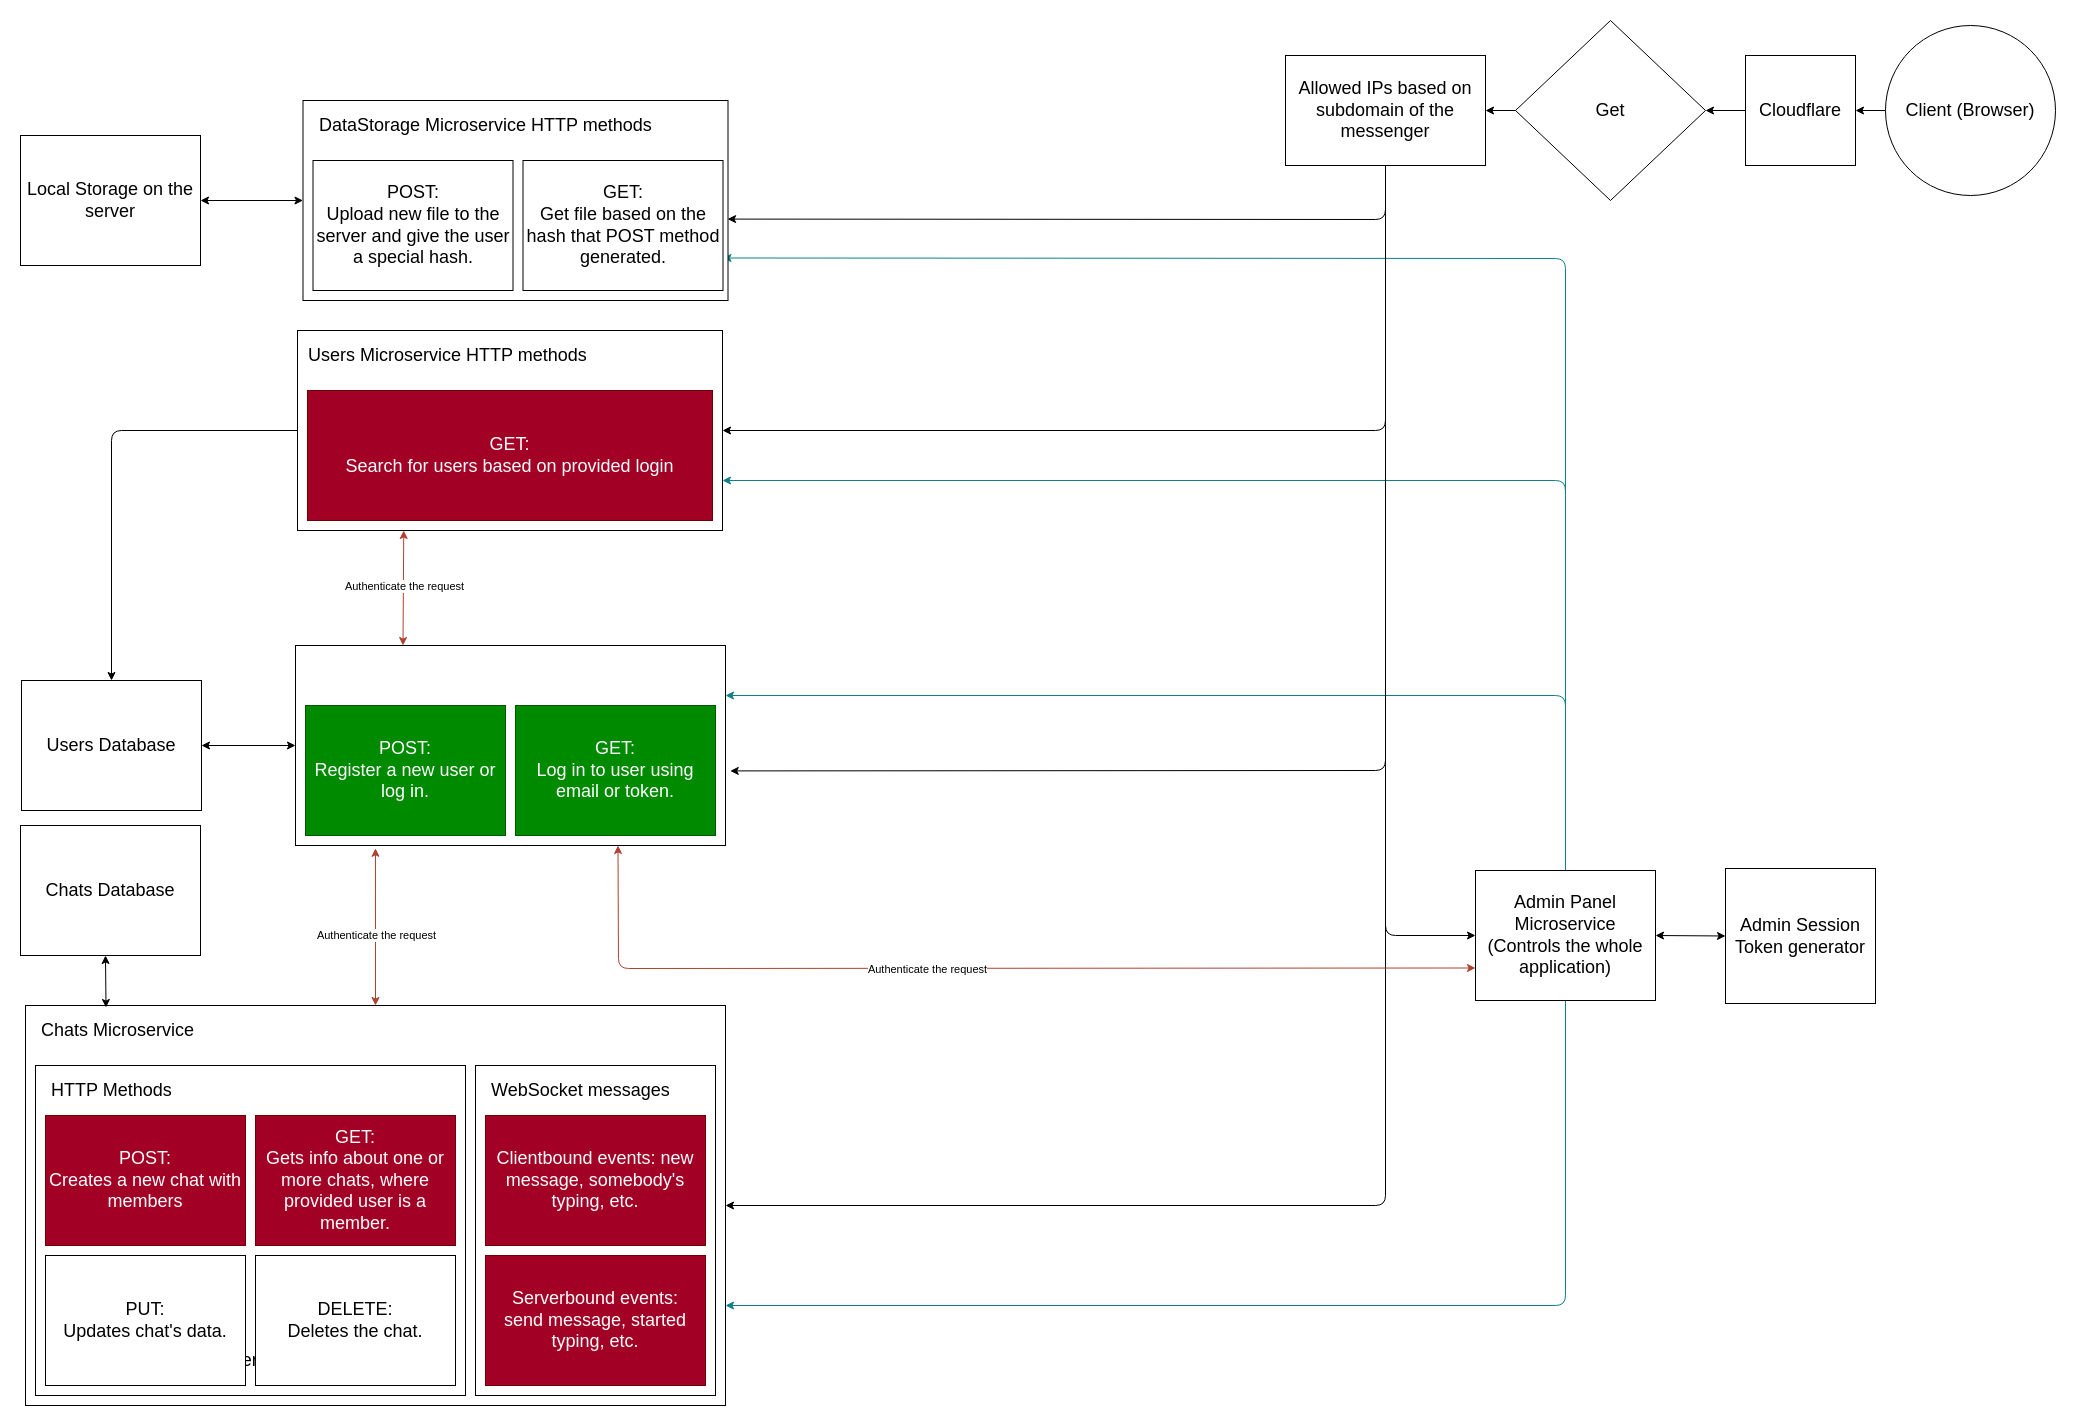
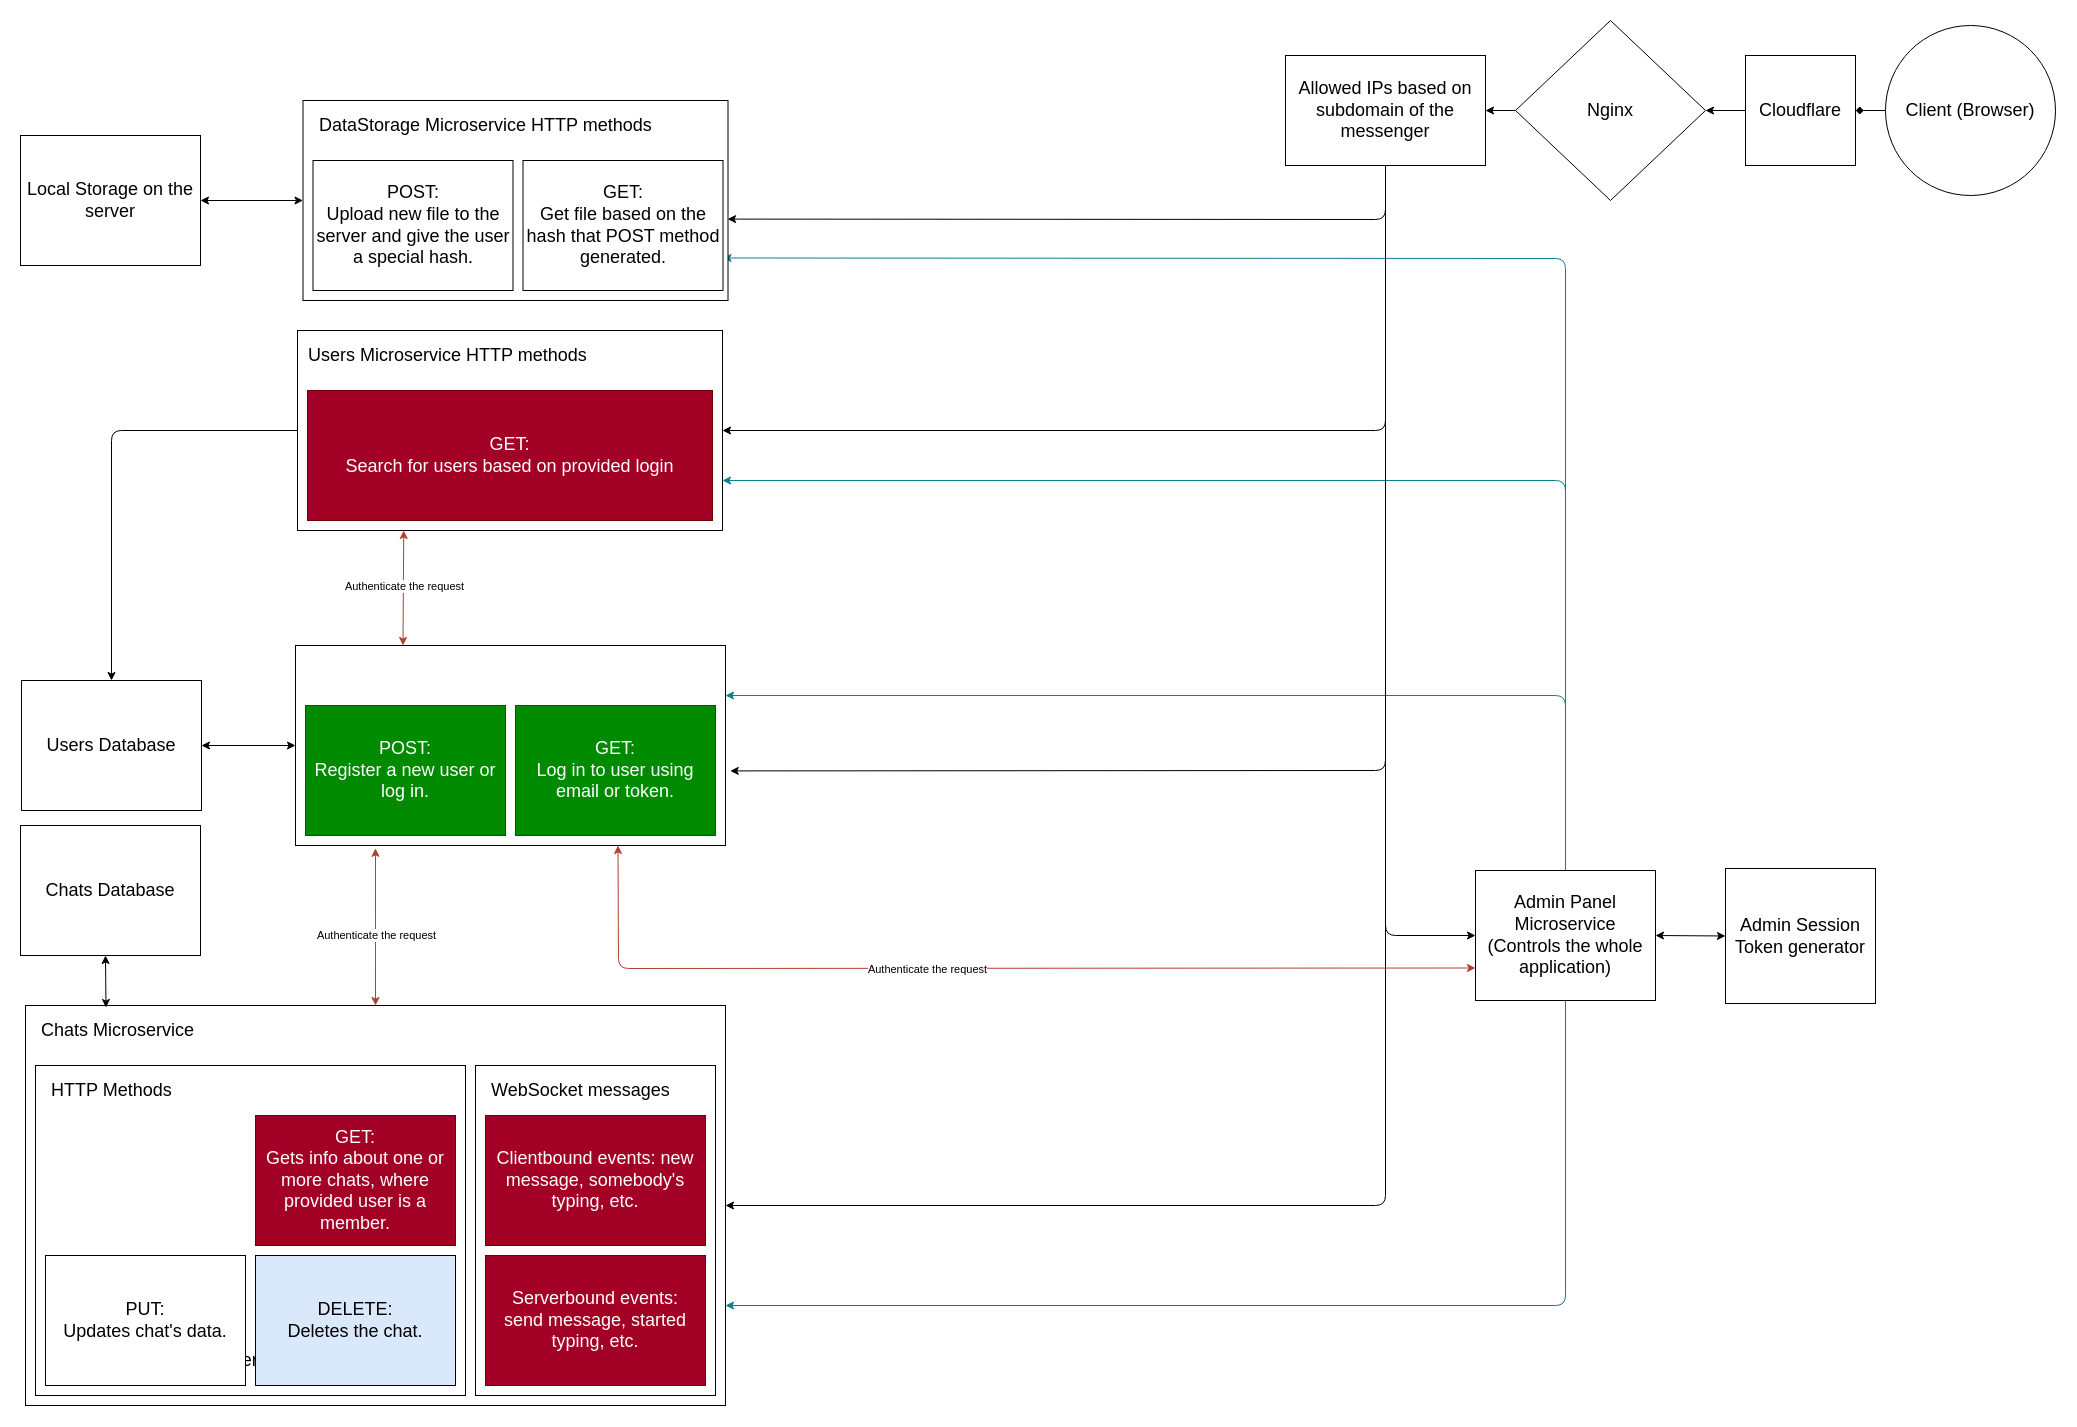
(1611, 111) -> (1611, 111)
(1863, 111) -> (1864, 111)
(146, 1181) -> none
(356, 1321) -> (356, 1321)
